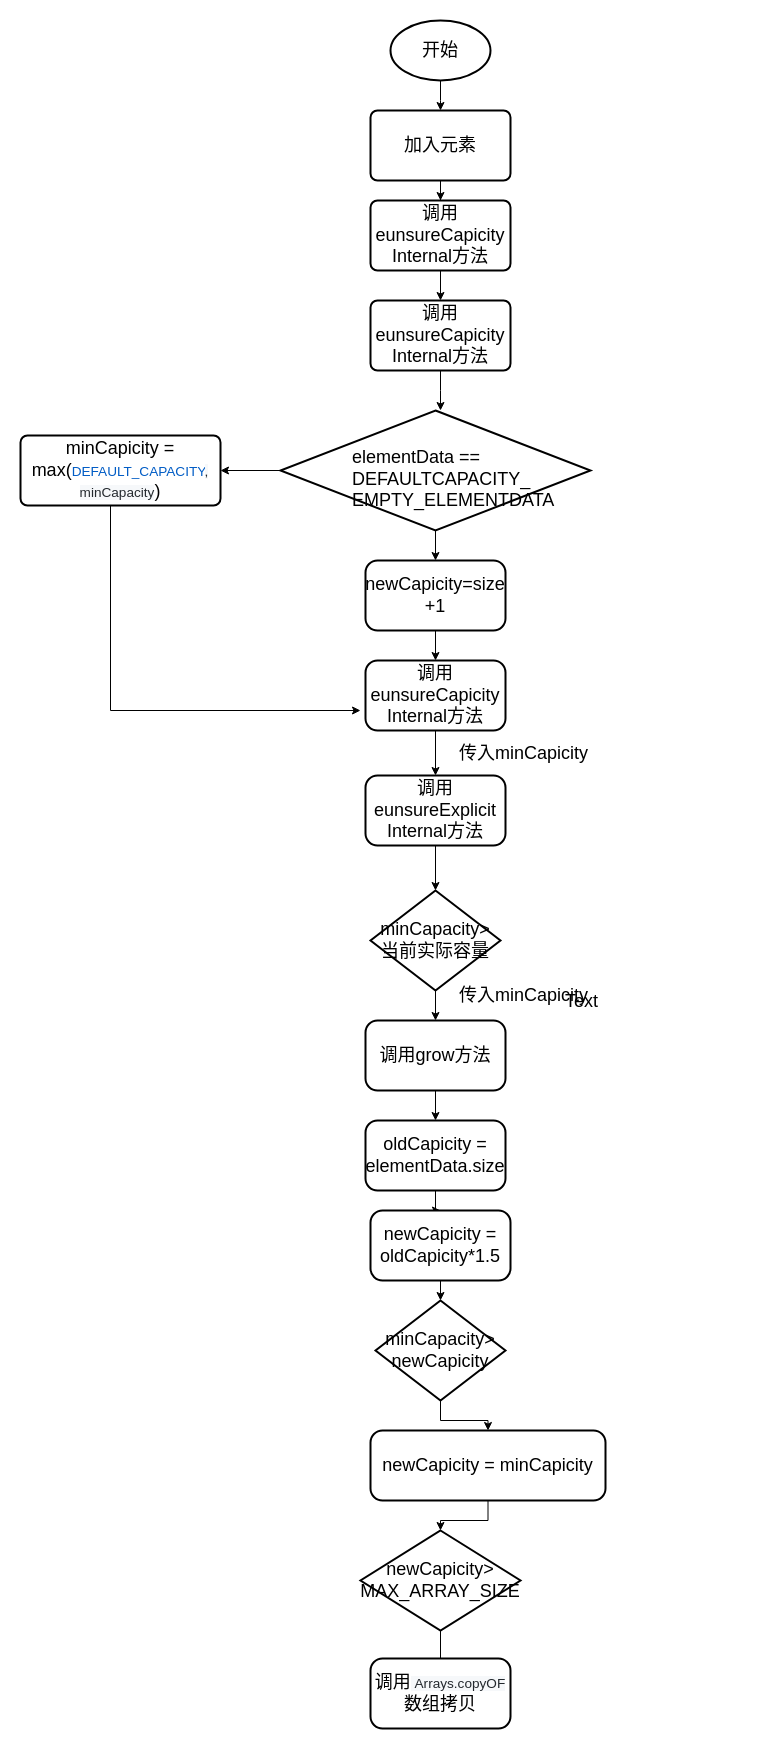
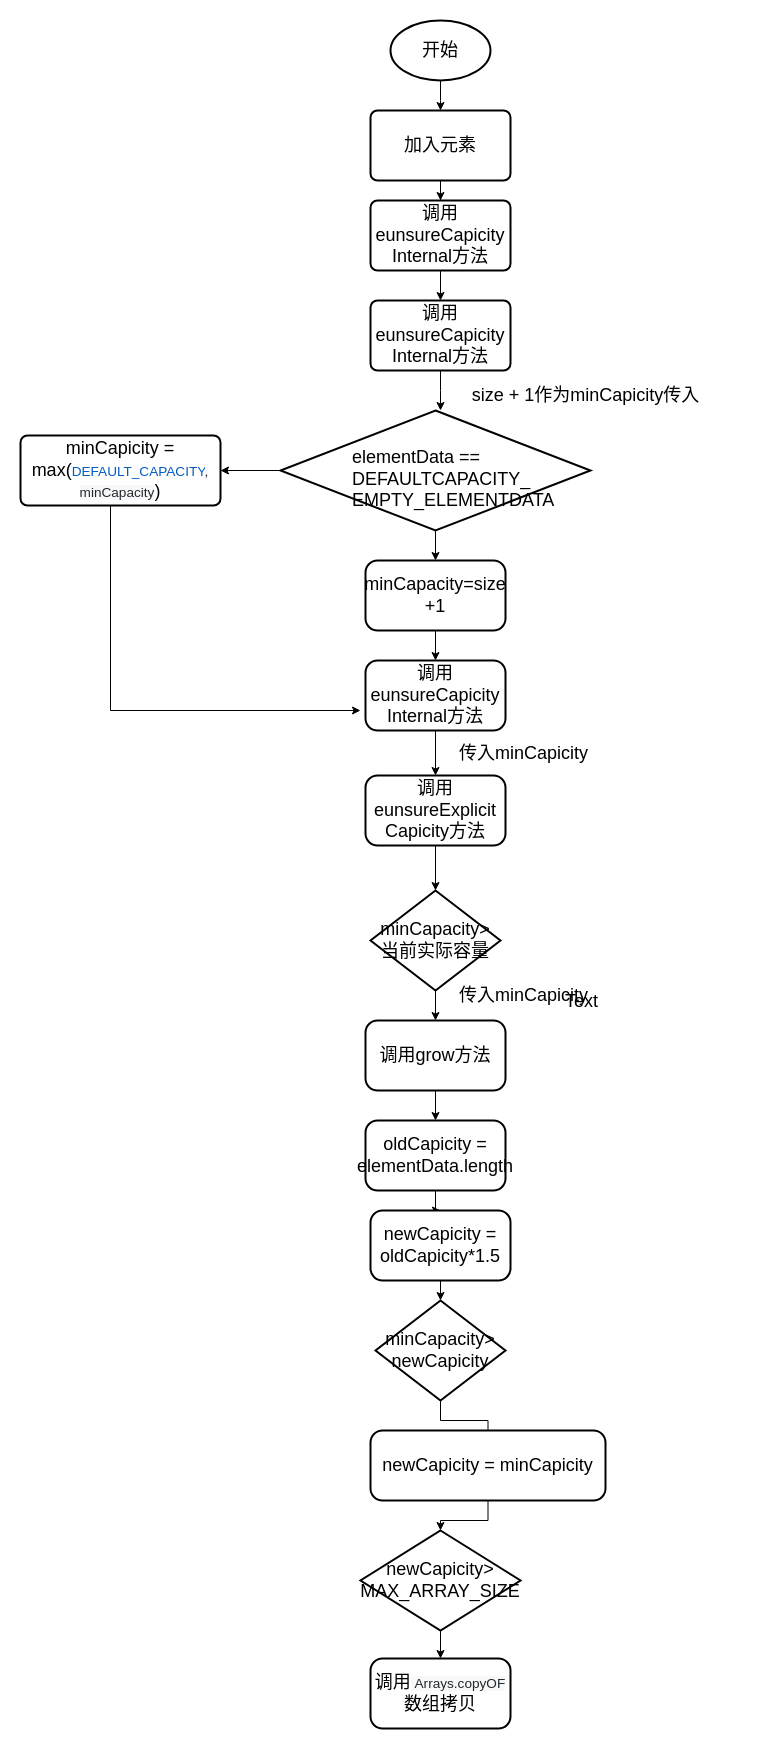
none -> (586, 396)
(436, 596) -> (436, 596)
(436, 811) -> (436, 811)
(436, 1156) -> (436, 1156)
(486, 1421) -> (488, 1422)
(441, 1653) -> (441, 1650)
